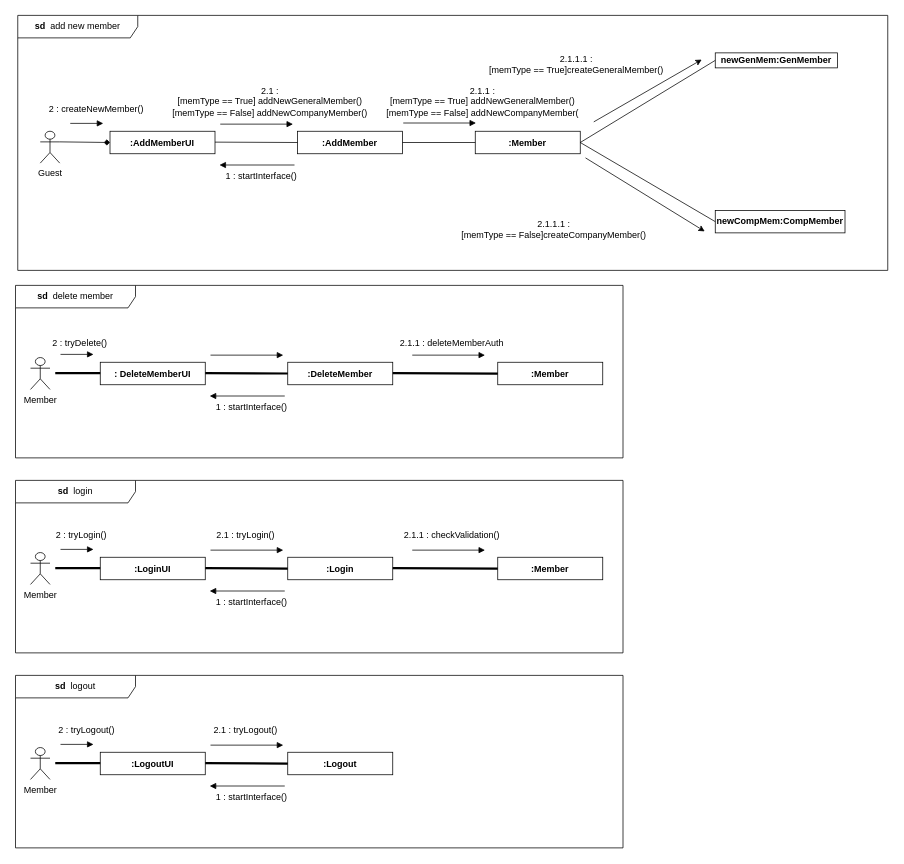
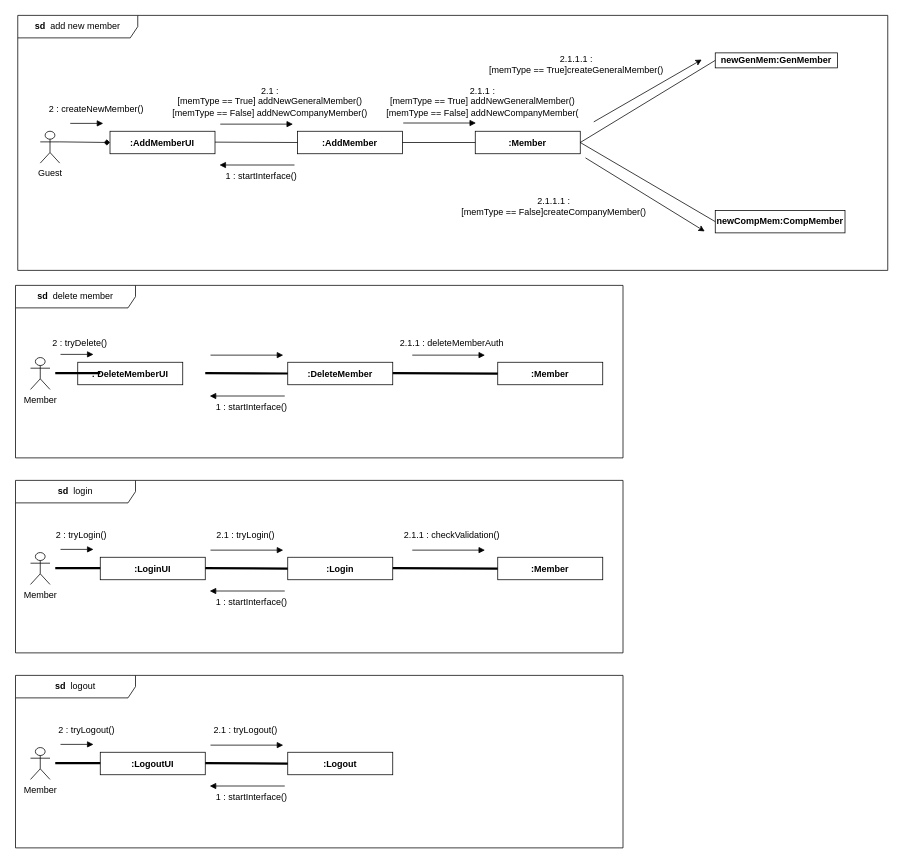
(554, 229) -> (554, 207)
(153, 374) -> (130, 374)
